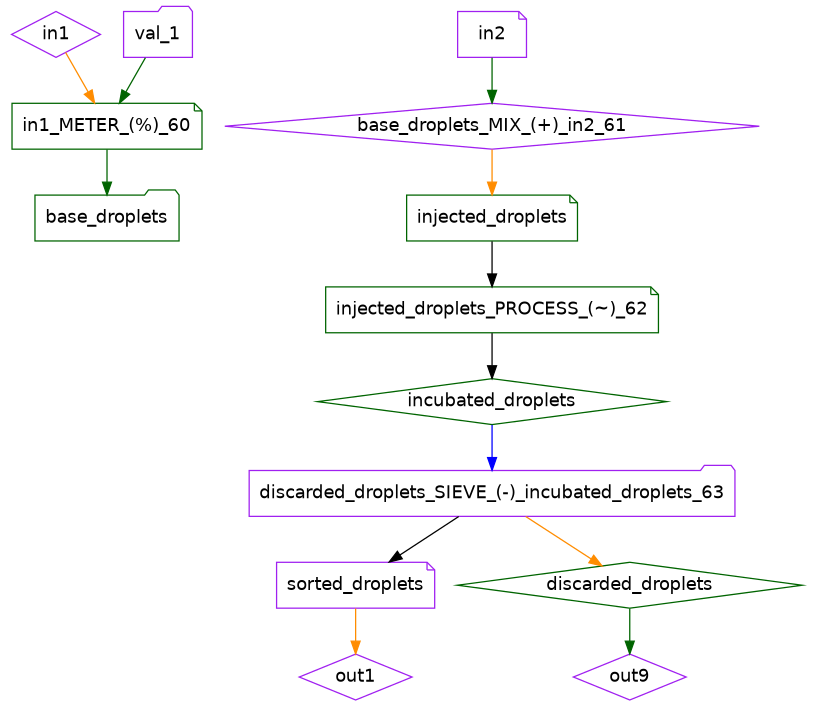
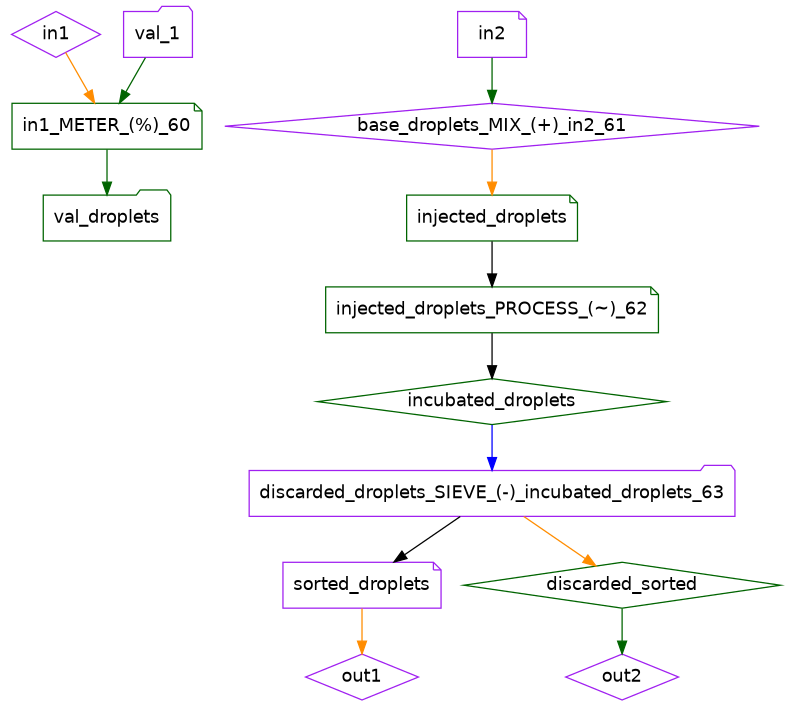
(107, 218) -> (107, 218)
(630, 585) -> (622, 585)
(630, 677) -> (622, 677)
